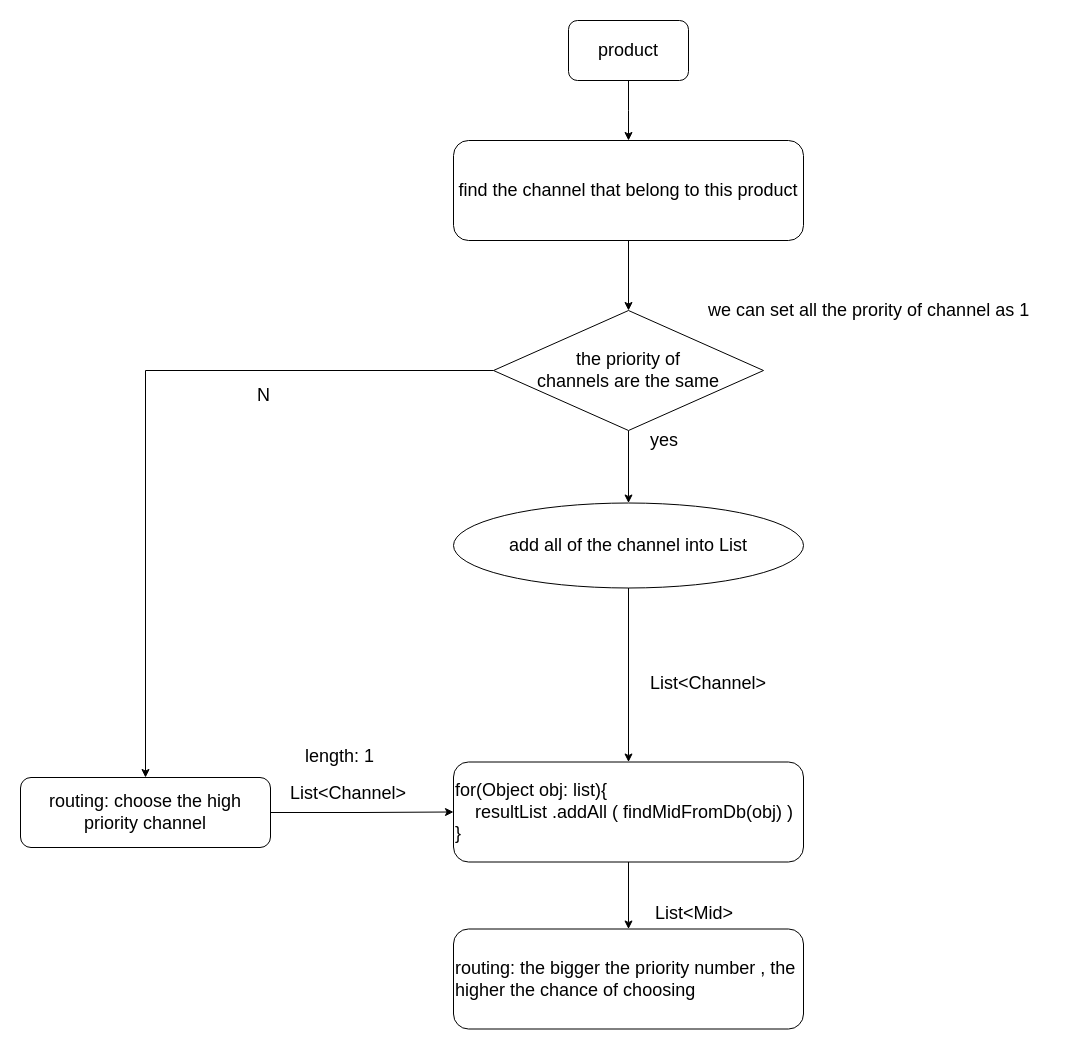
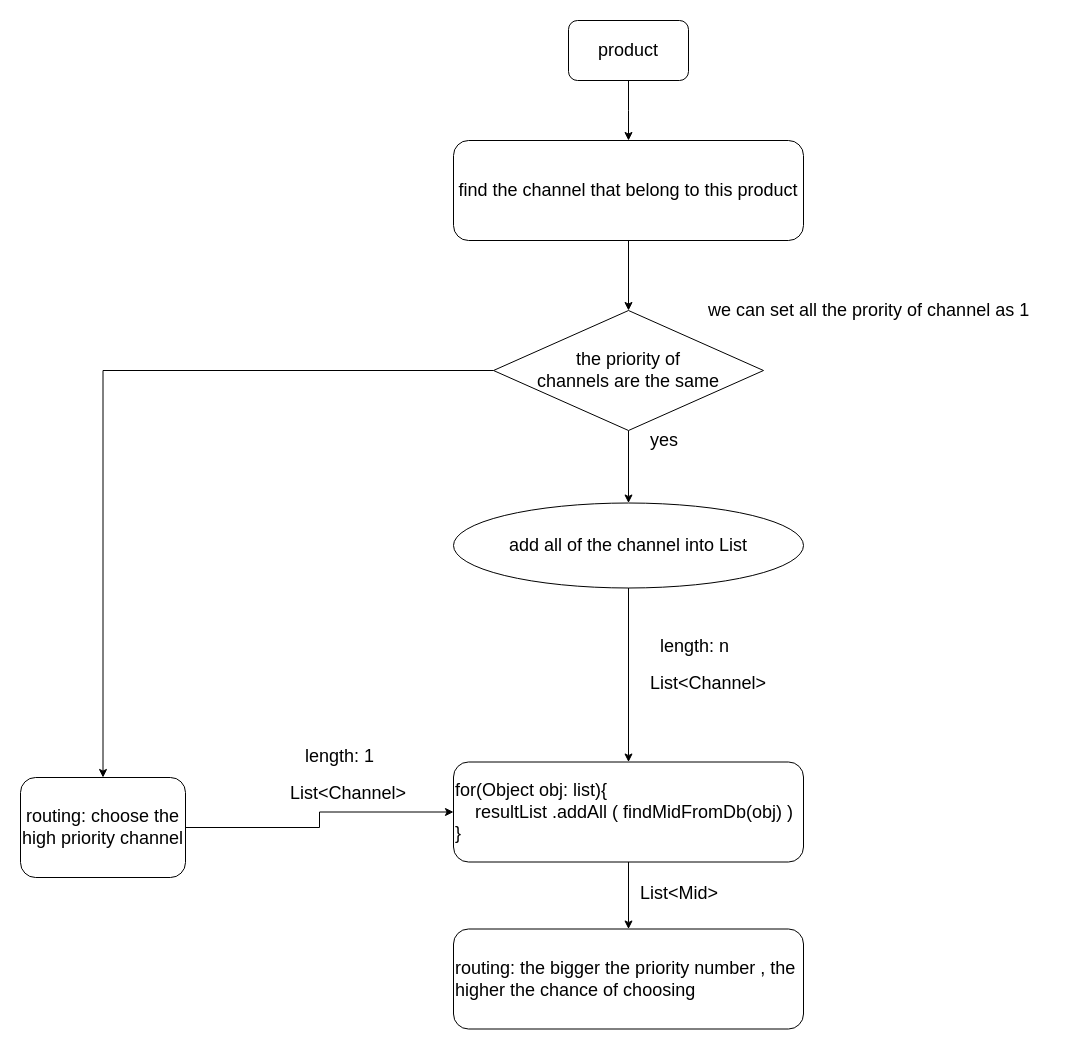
(271, 393) -> none
none -> (699, 644)
(146, 813) -> (103, 828)
(699, 911) -> (684, 891)
